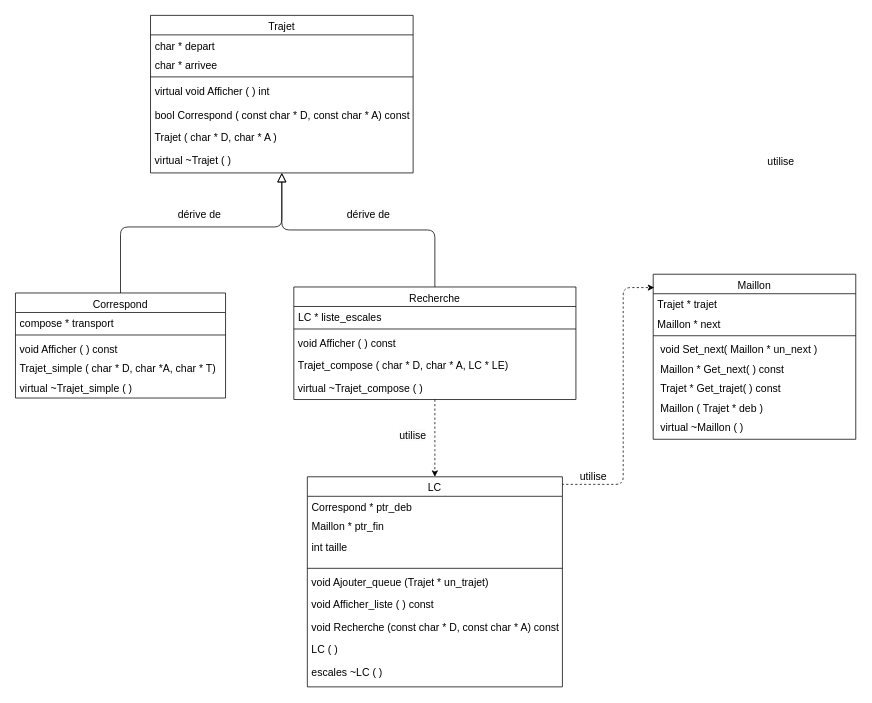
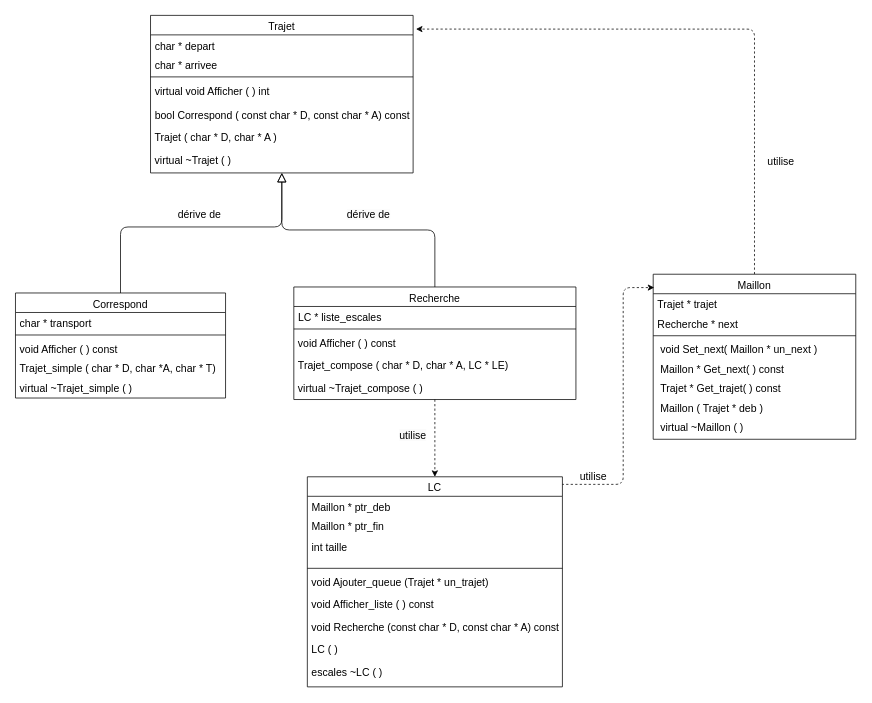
none -> (754, 154)
(73, 324) -> (64, 324)
(691, 324) -> (701, 324)
(367, 507) -> (354, 507)
